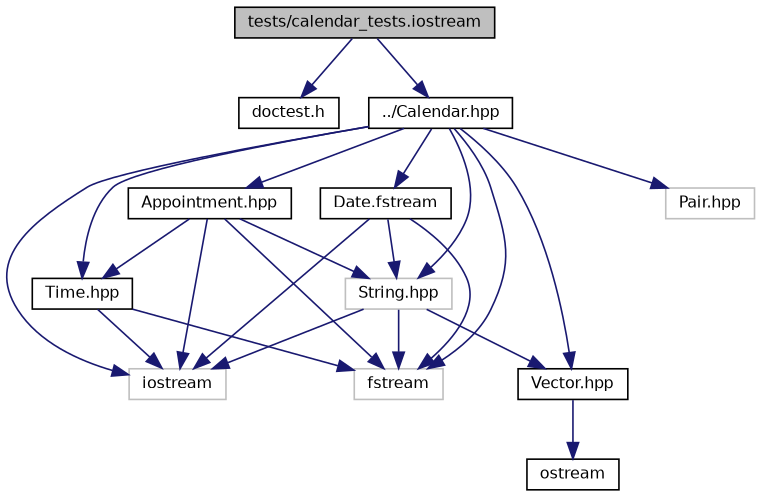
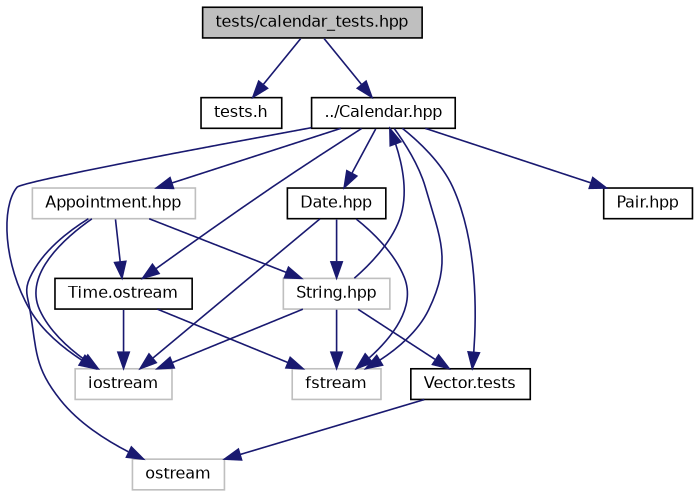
(365, 23) -> (312, 23)
(289, 113) -> (241, 113)
(470, 202) -> (400, 218)
(210, 203) -> (114, 203)
(386, 203) -> (337, 203)
(710, 203) -> (648, 203)
(302, 291) -> (35, 343)
(82, 294) -> (124, 294)
(573, 384) -> (471, 384)
(573, 474) -> (178, 474)
